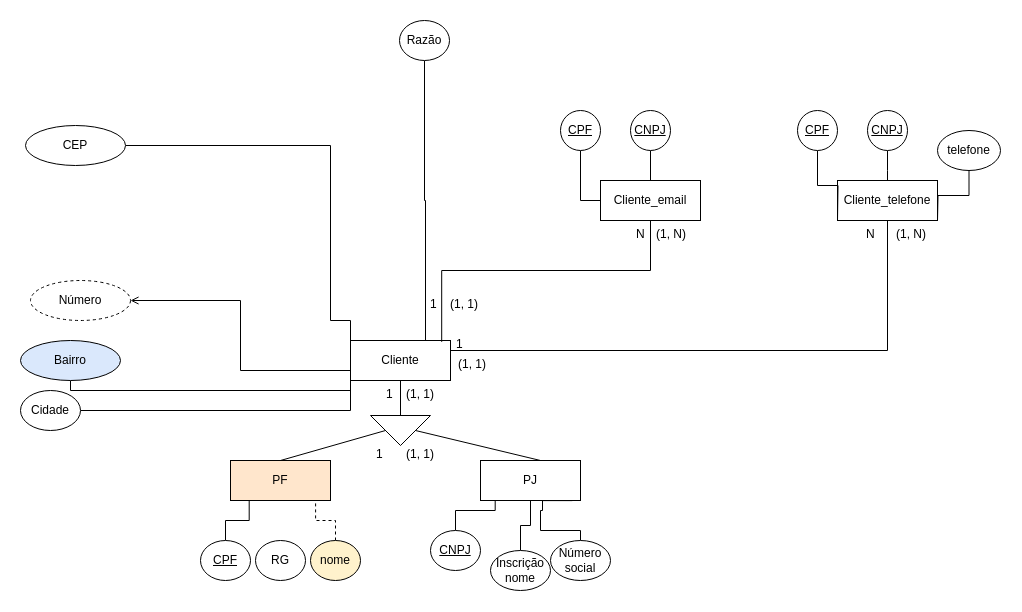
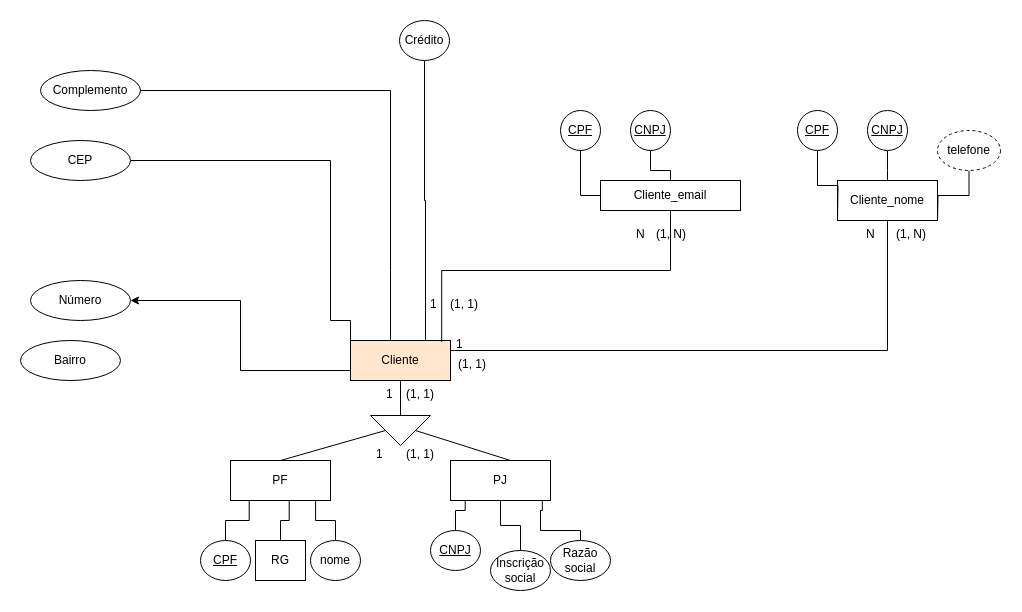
(425, 41) -> (425, 41)
none -> (91, 91)
none -> (391, 91)
(76, 146) -> (81, 161)
(969, 151) -> (969, 151)
(651, 201) -> (671, 196)
(888, 201) -> (888, 201)
(81, 301) -> (81, 301)
(136, 301) -> (138, 301)
(71, 361) -> (71, 361)
(401, 361) -> (401, 361)
(205, 391) -> none
(51, 411) -> none
(225, 411) -> none
(281, 481) -> (281, 481)
(531, 481) -> (501, 481)
none -> (285, 521)
(325, 521) -> (325, 521)
(281, 561) -> (281, 561)
(336, 561) -> (336, 561)
(581, 561) -> (581, 561)
(521, 571) -> (521, 571)
